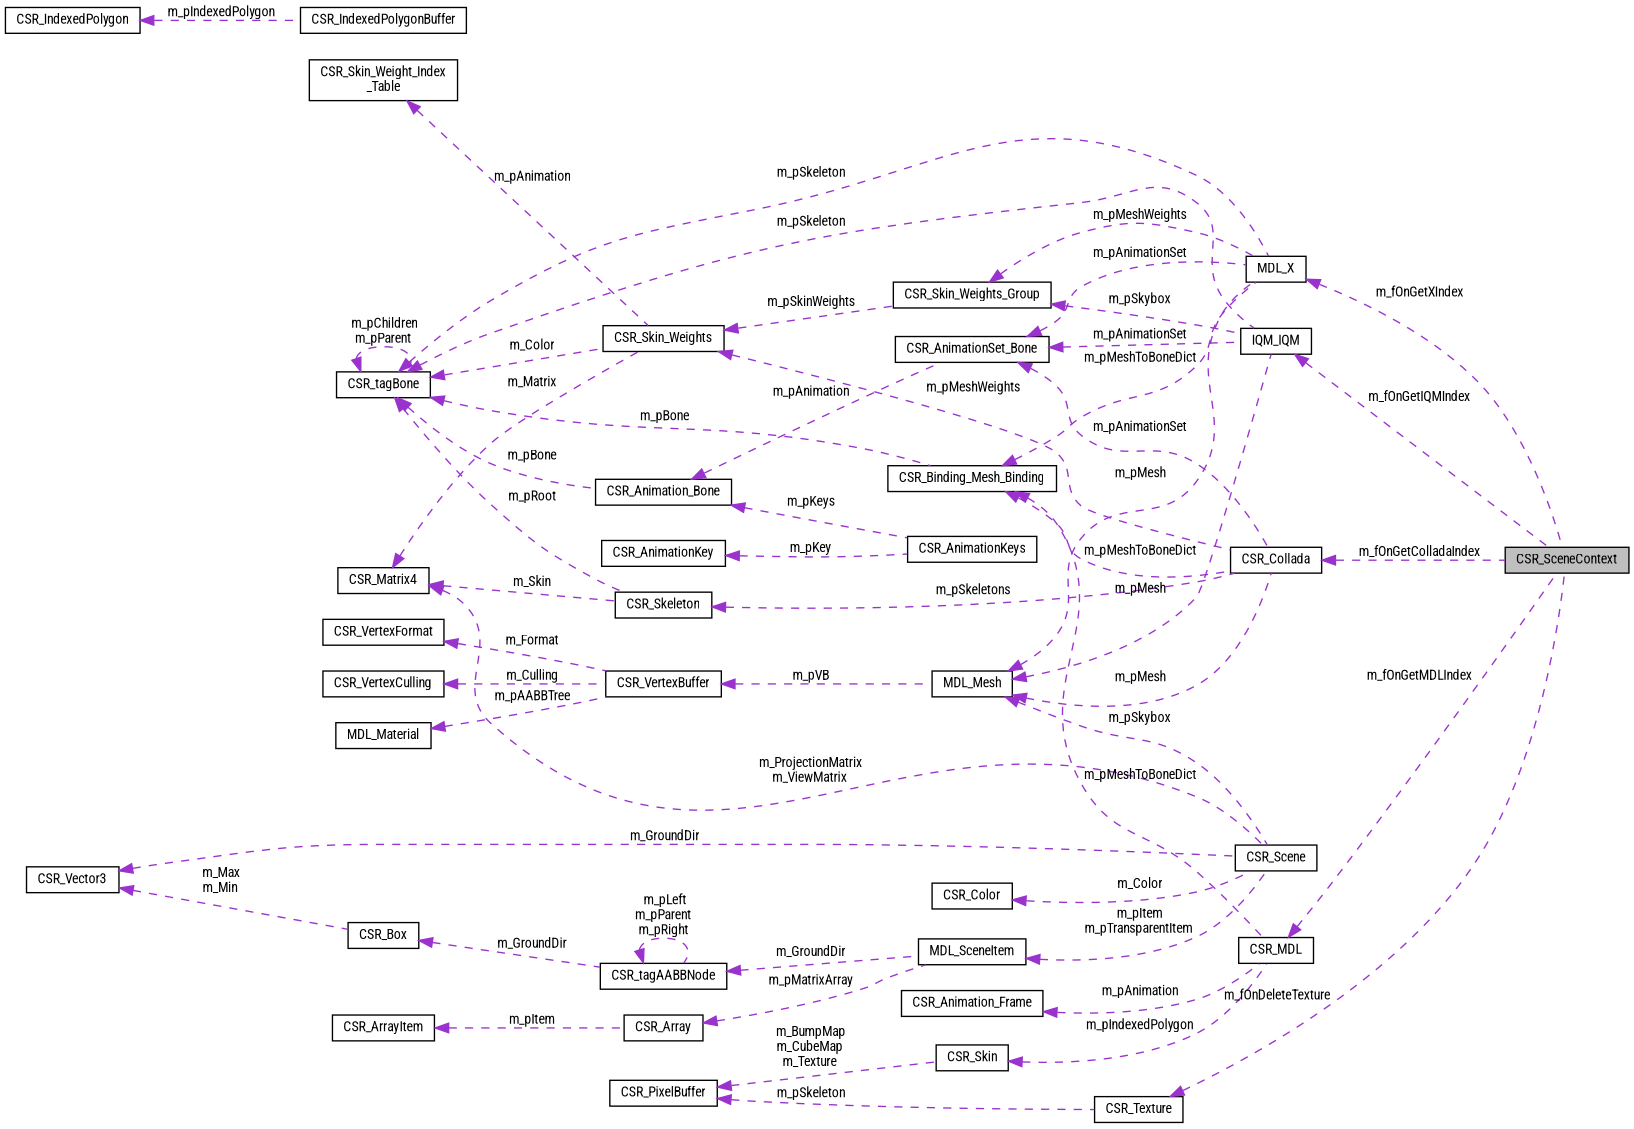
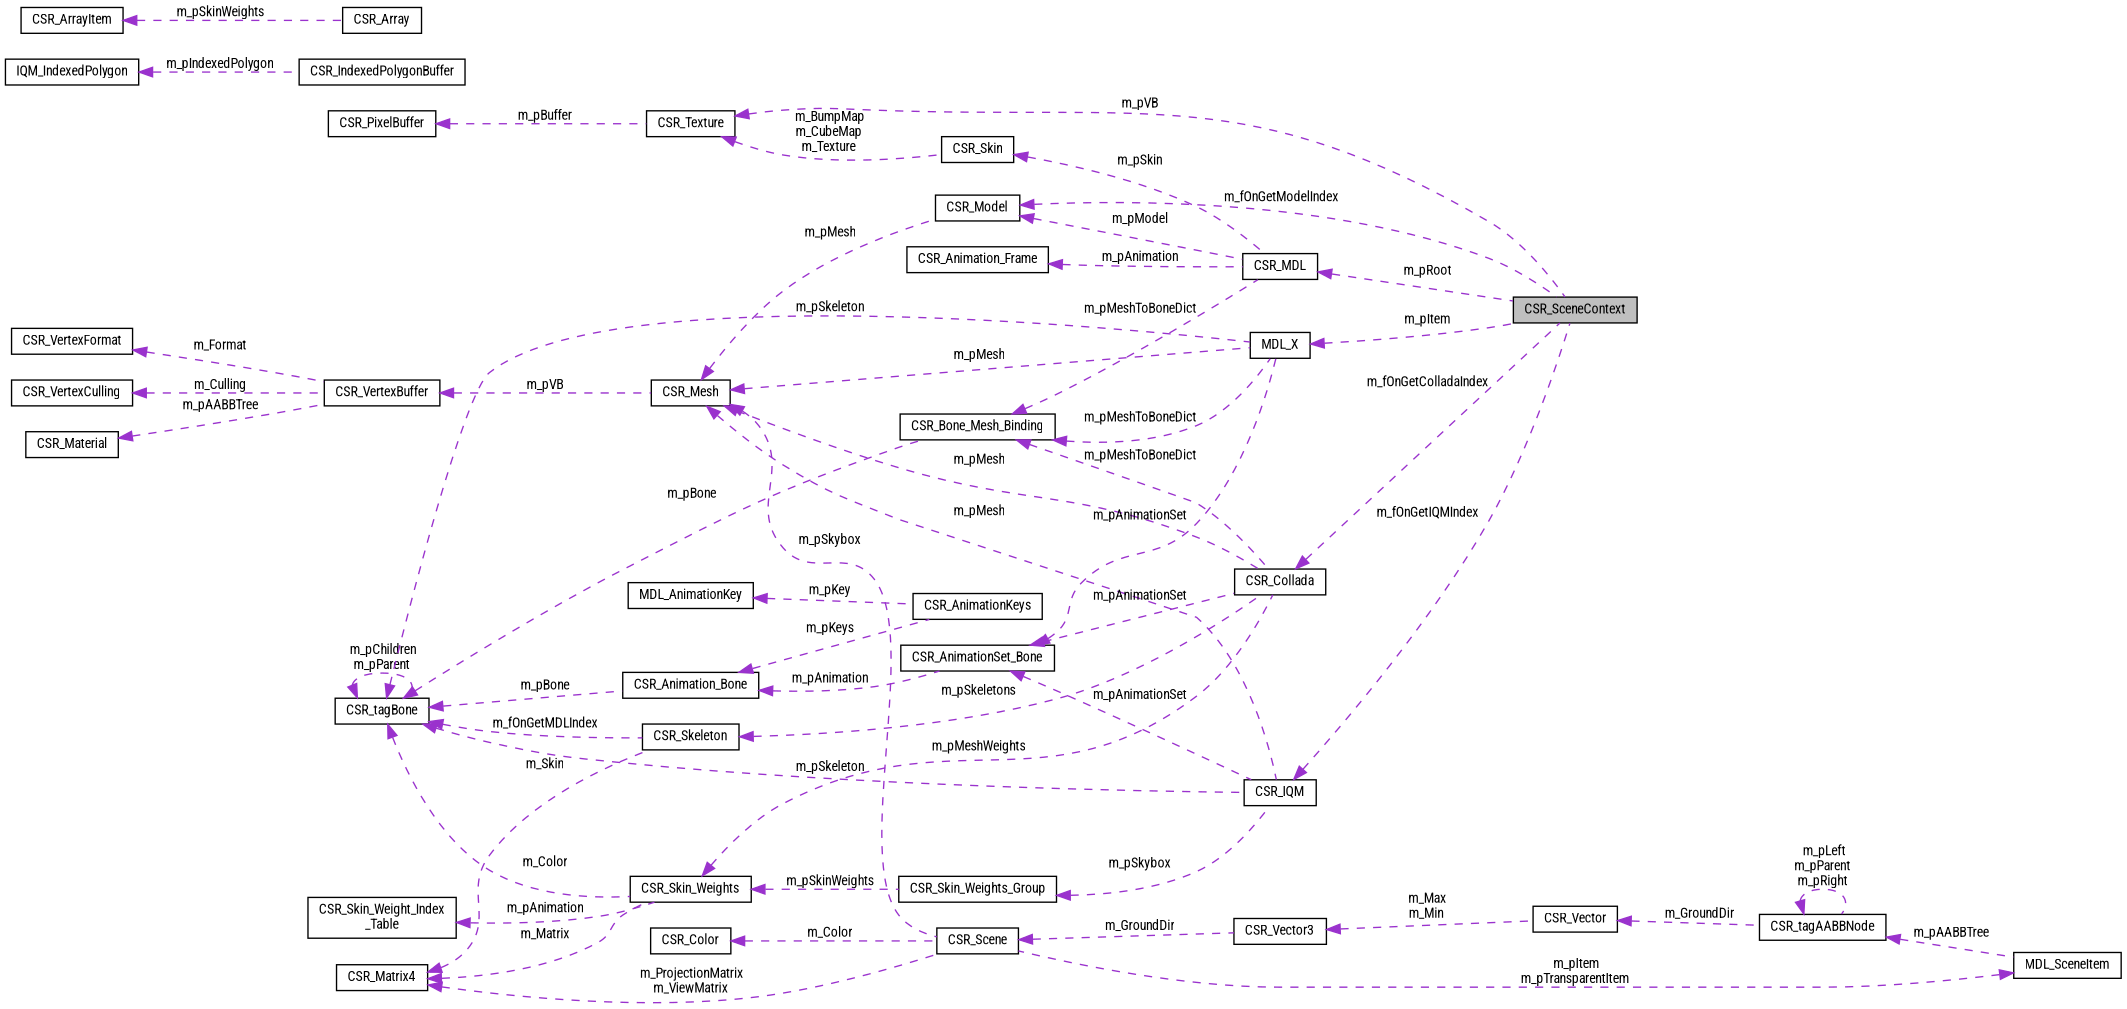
(73, 20) -> (72, 72)
none -> (978, 208)
(1124, 224) -> none
(1418, 293) -> (1426, 320)
(1276, 341) -> (1280, 793)
(972, 479) -> (978, 427)
(531, 497) -> (544, 724)
(664, 553) -> (691, 596)
(1418, 676) -> (1426, 271)
(972, 684) -> (691, 393)
(383, 736) -> (72, 445)
(683, 844) -> (1133, 936)
(383, 935) -> (1575, 919)
(810, 952) -> (1950, 933)
(1276, 996) -> (1139, 104)
(823, 1000) -> none
(531, 1020) -> (219, 13)
(1139, 1026) -> (1139, 161)
(834, 1074) -> (837, 160)
(810, 1094) -> (544, 116)
